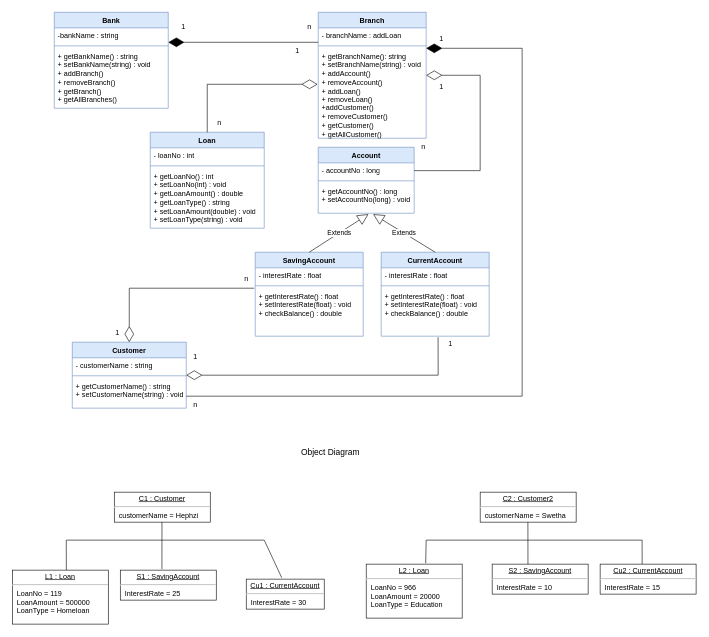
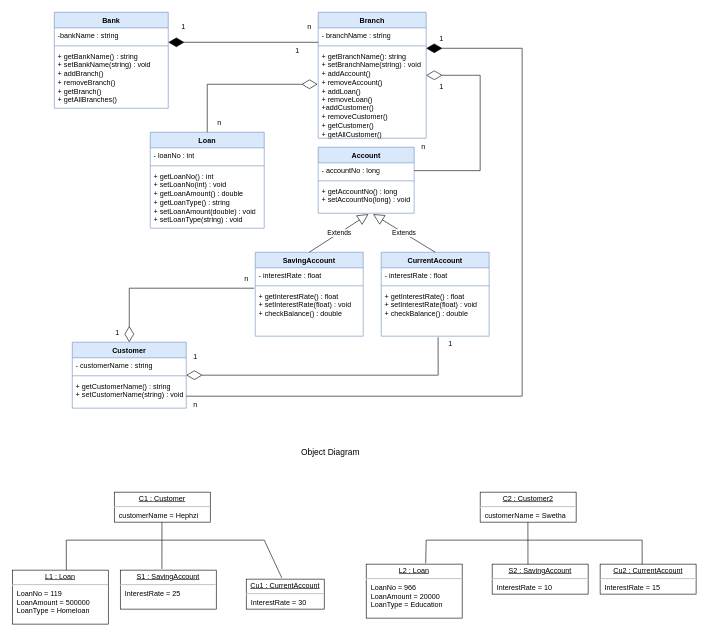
(363, 36) -> (360, 36)
(168, 585) -> (168, 590)
